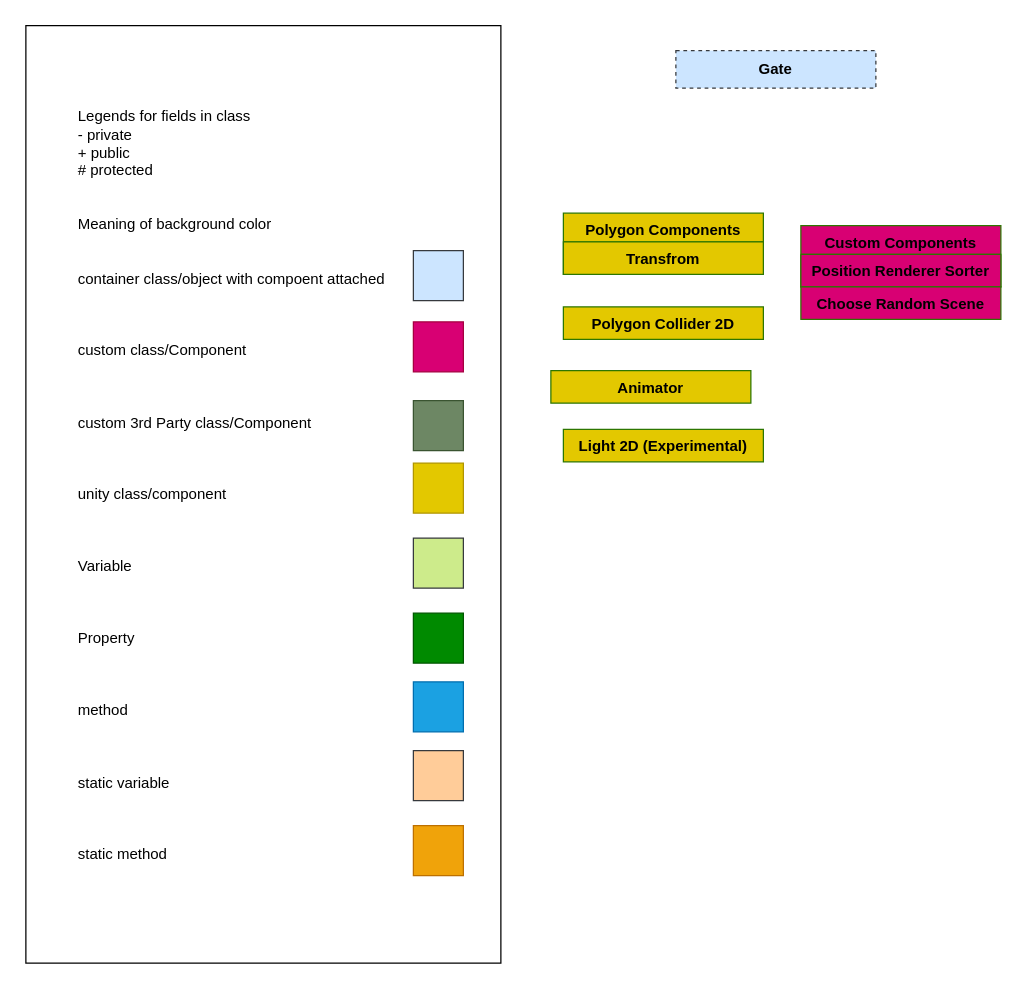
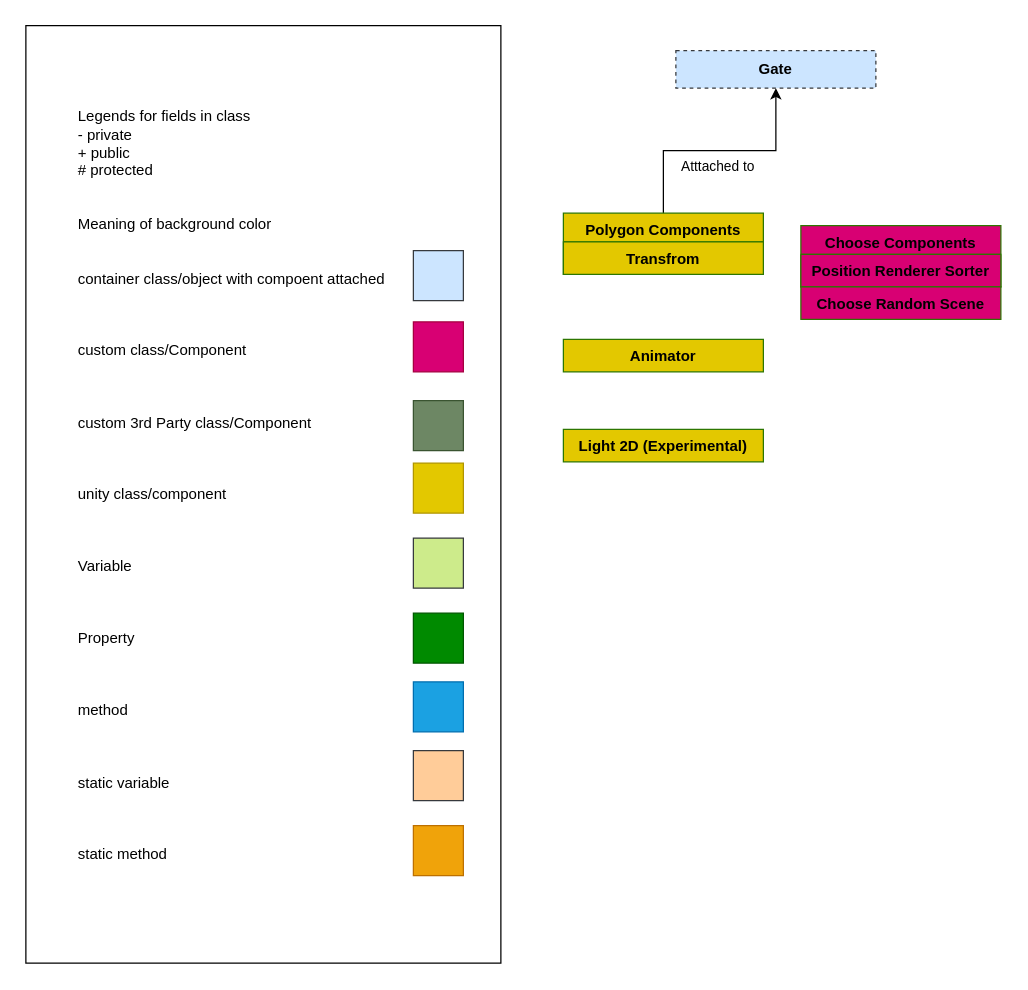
none -> (715, 151)
(900, 243) -> (900, 243)
(663, 323) -> none
(651, 387) -> (663, 356)
